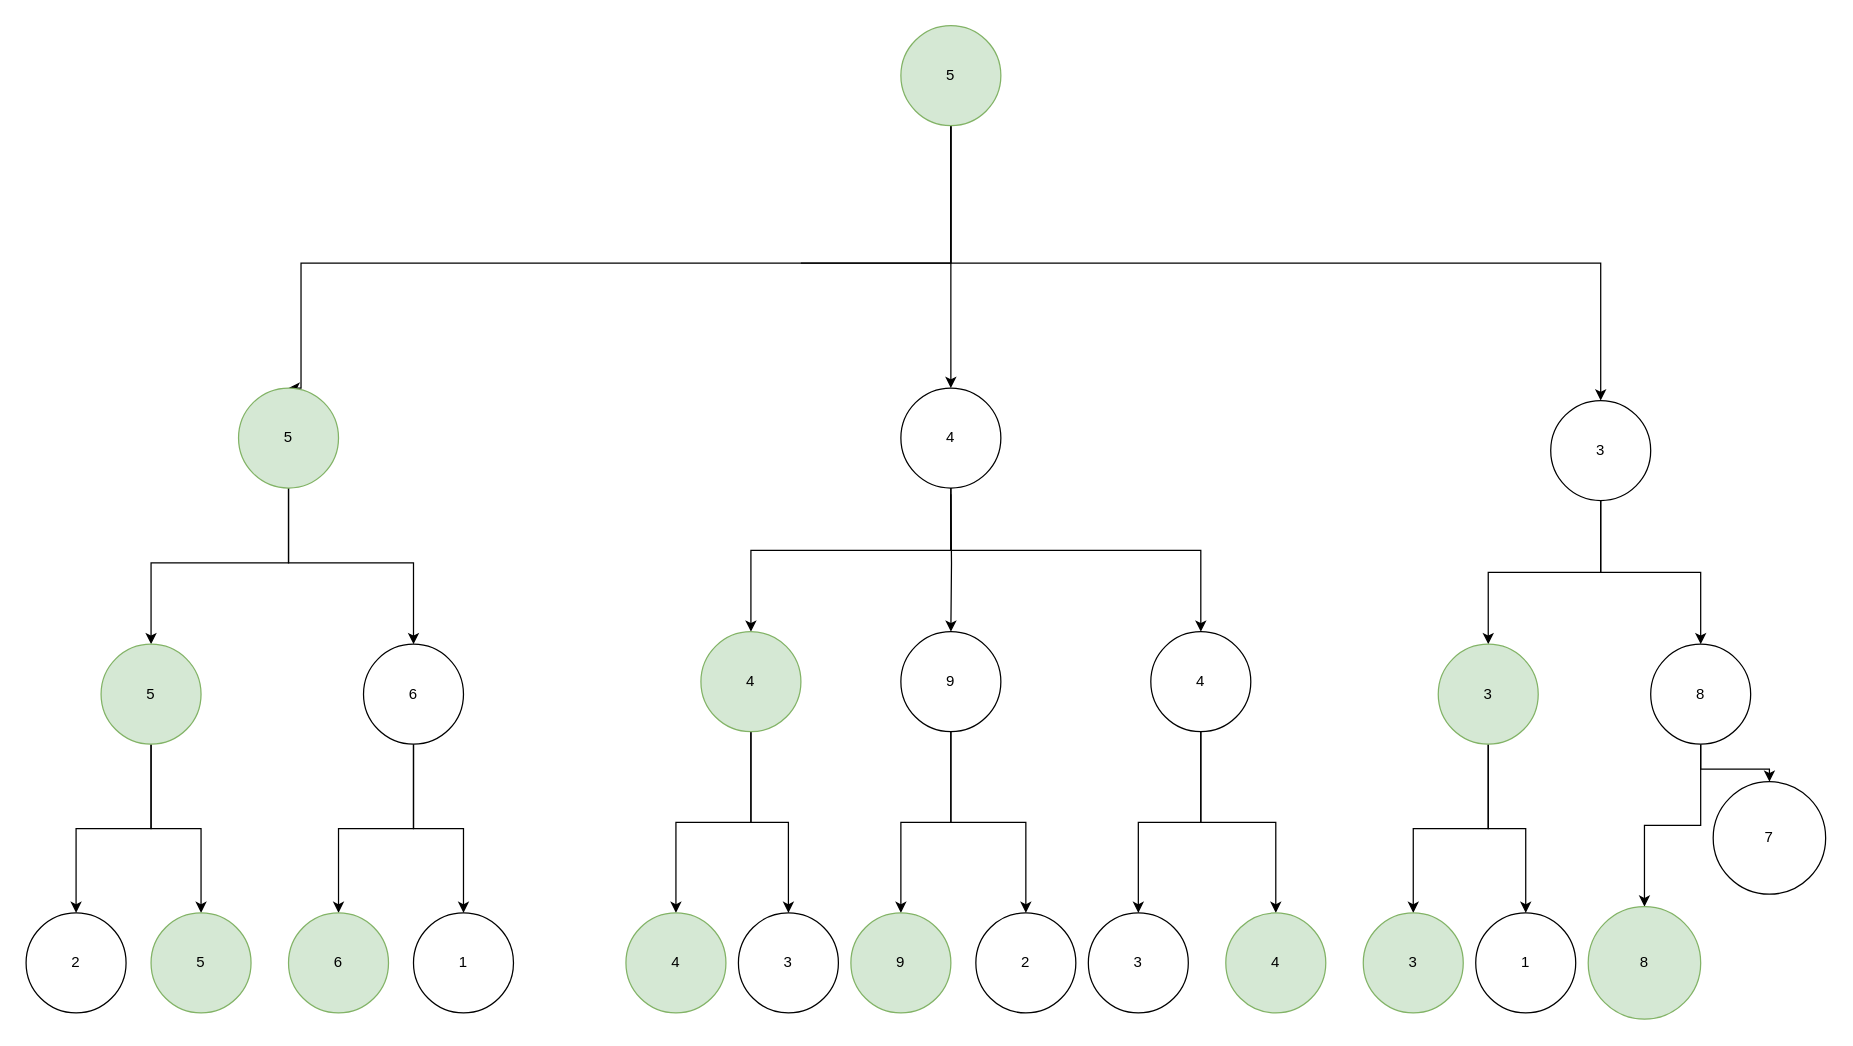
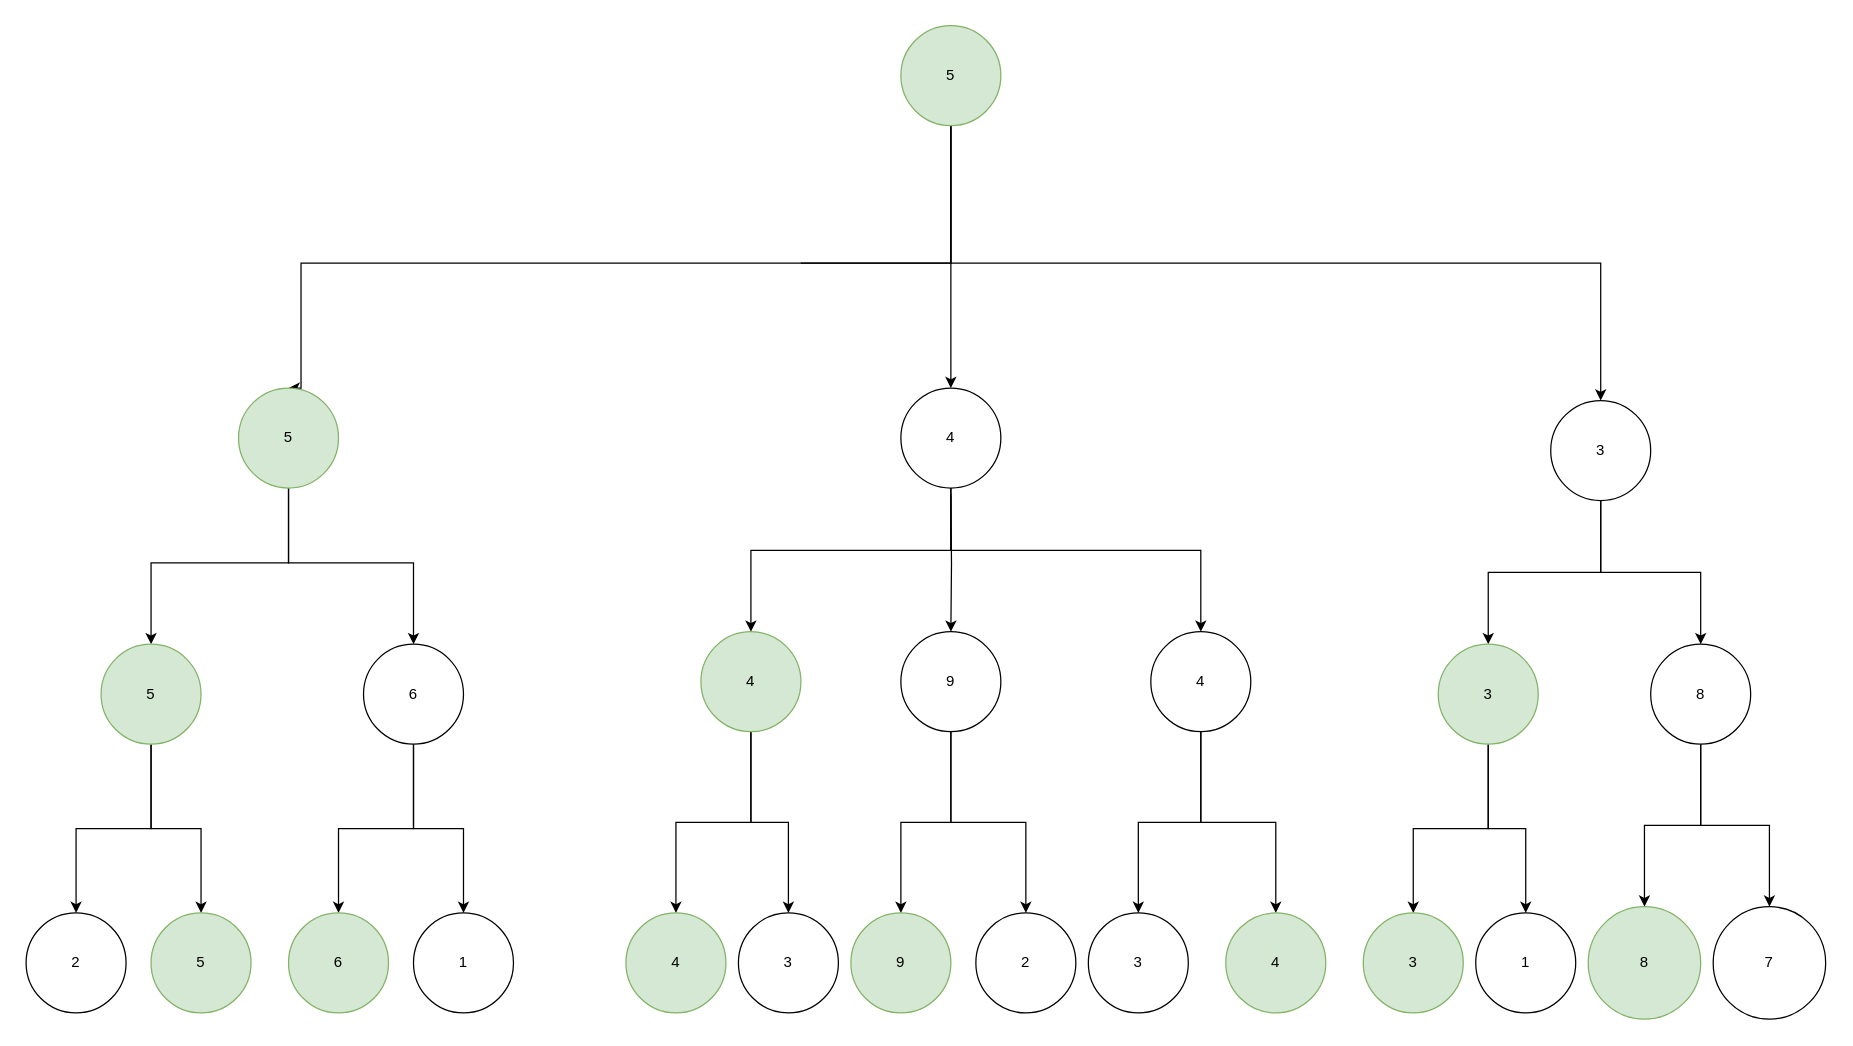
(1769, 838) -> (1769, 963)
